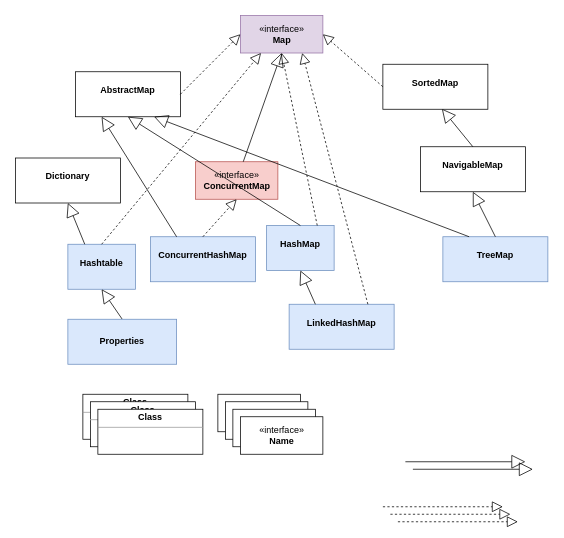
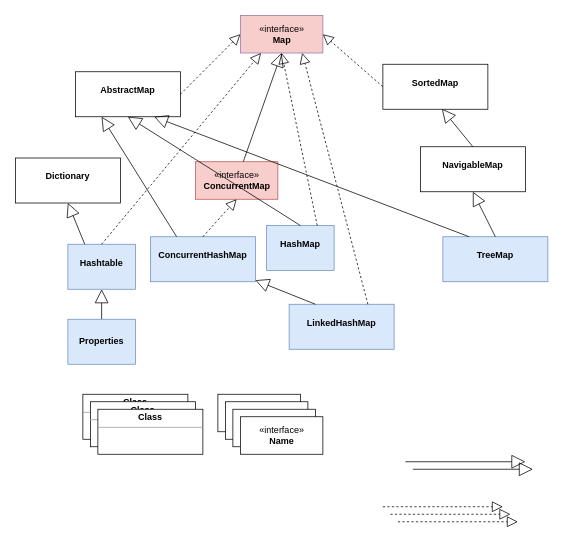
(282, 34) -> (282, 34)
(311, 294) -> (292, 295)
(122, 342) -> (102, 342)
